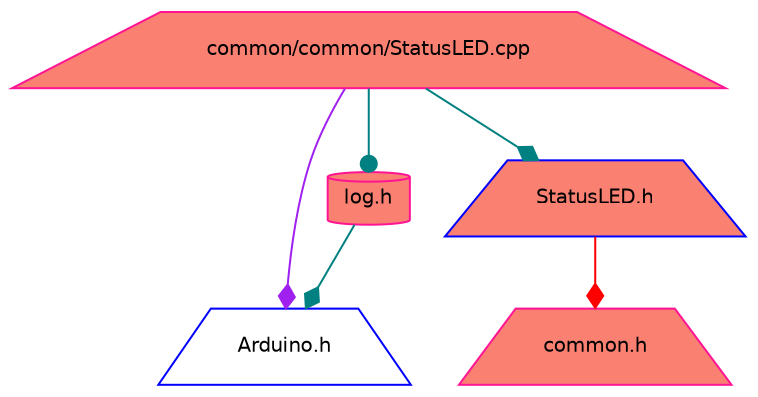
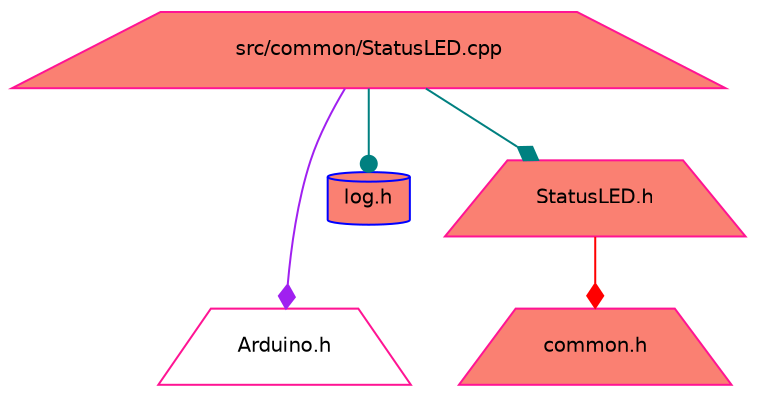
(369, 50) -> (369, 50)
(369, 198) -> (369, 198)
(595, 198) -> (595, 198)
(336, 256) -> none
(285, 347) -> (285, 347)
